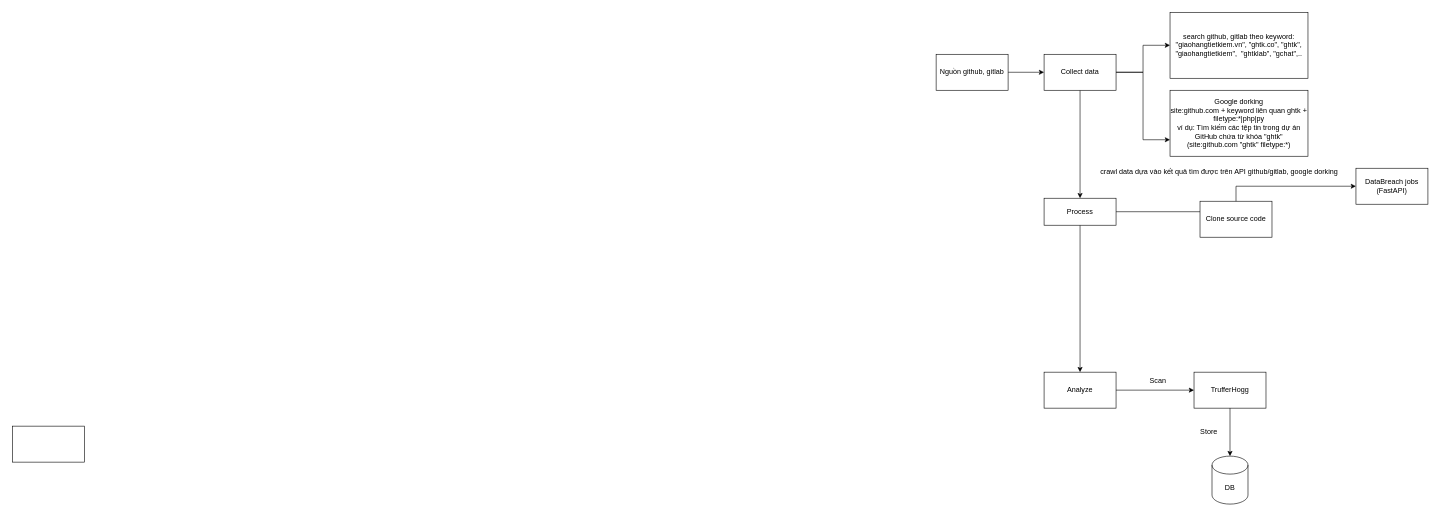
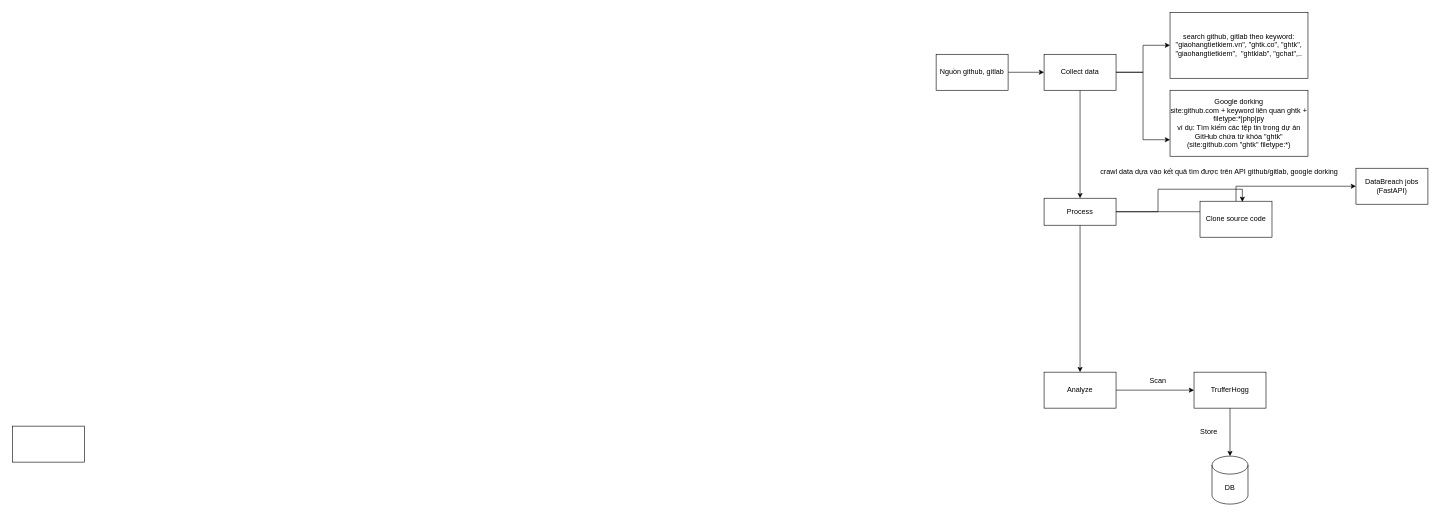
none -> (1243, 191)
